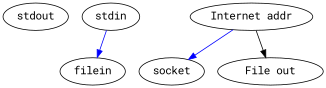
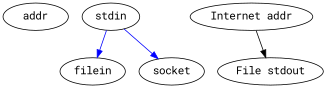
(36, 17) -> (36, 17)
(214, 42) -> (138, 41)
(270, 71) -> (270, 71)
